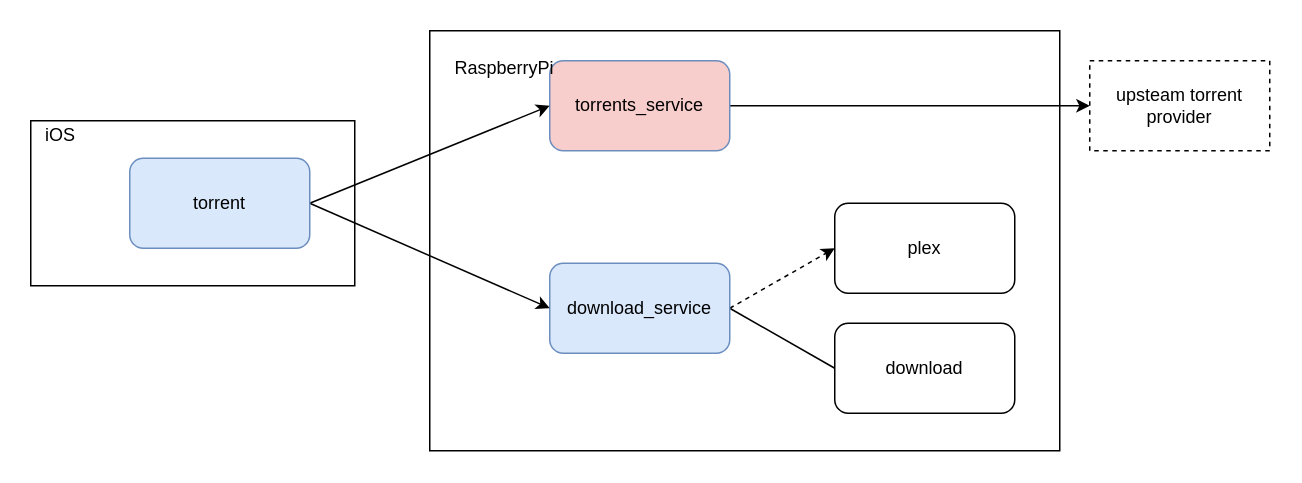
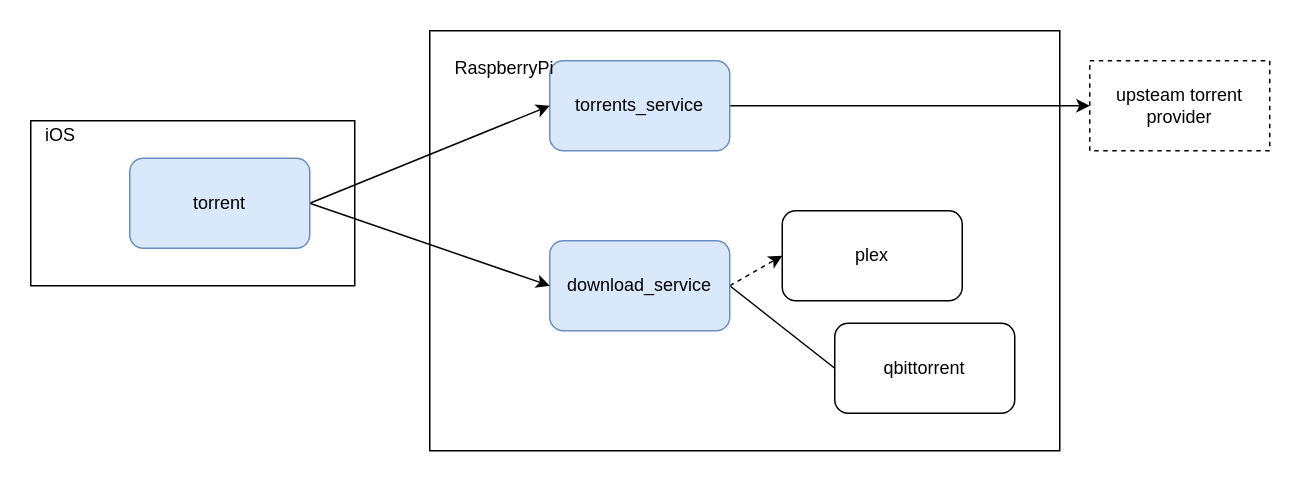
(640, 106) -> (640, 106)
(925, 248) -> (872, 256)
(640, 308) -> (640, 286)
(925, 368) -> (925, 368)
